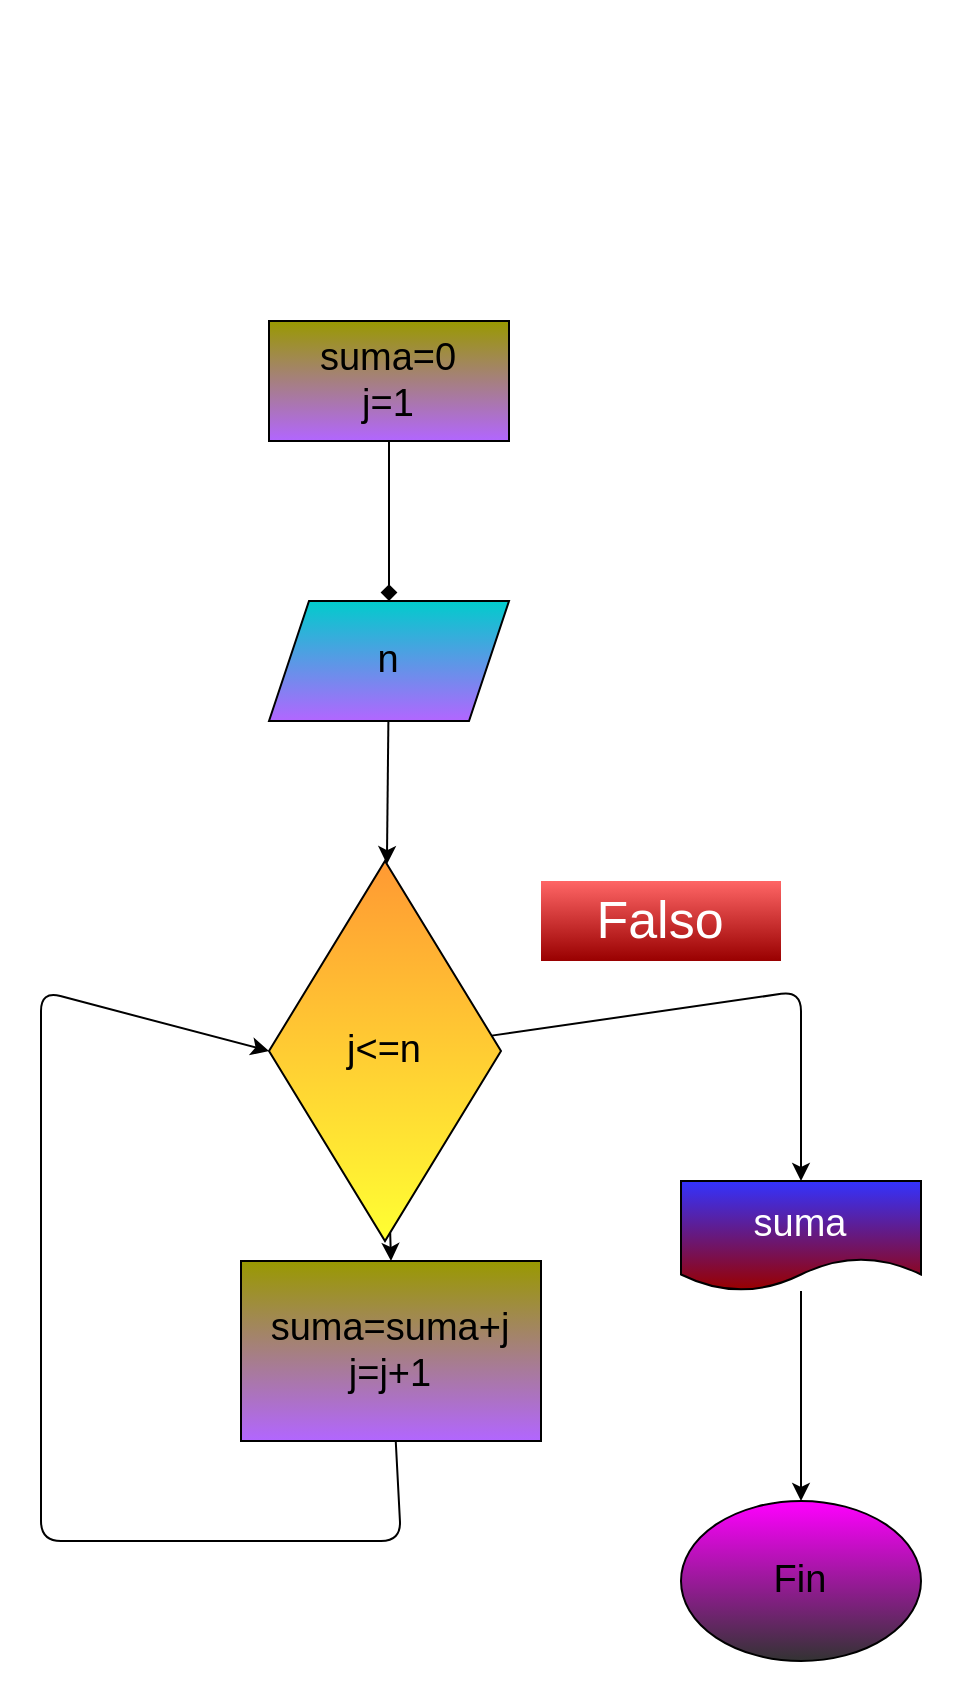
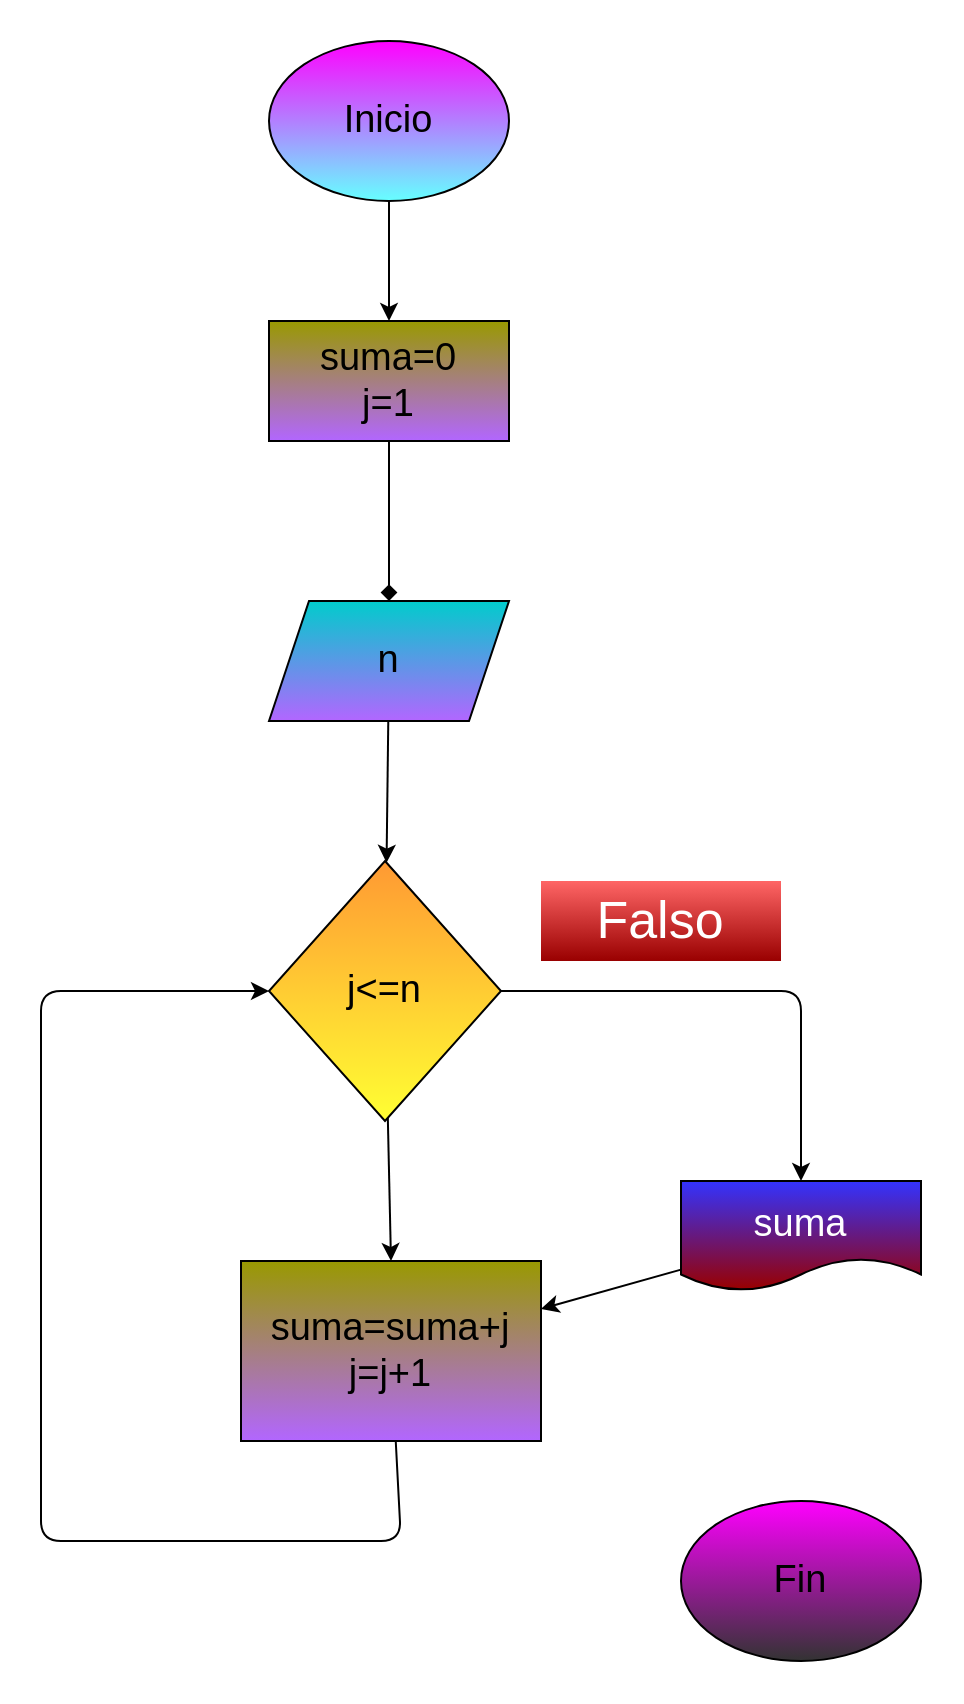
none -> (389, 121)
none -> (389, 254)
(385, 1051) -> (385, 991)
(801, 1389) -> (617, 1288)
